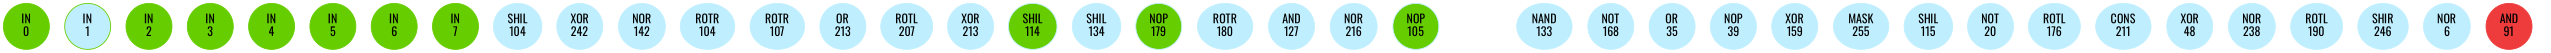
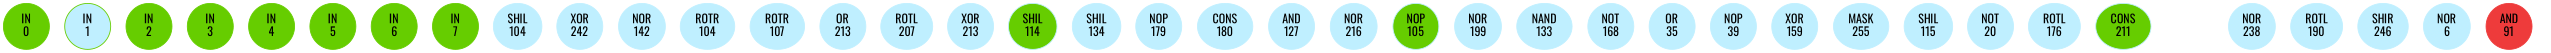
(1159, 26) -> (1159, 26)
(1225, 26) -> (1225, 26)
none -> (1478, 26)
(2123, 26) -> (2123, 26)
(2190, 26) -> none
